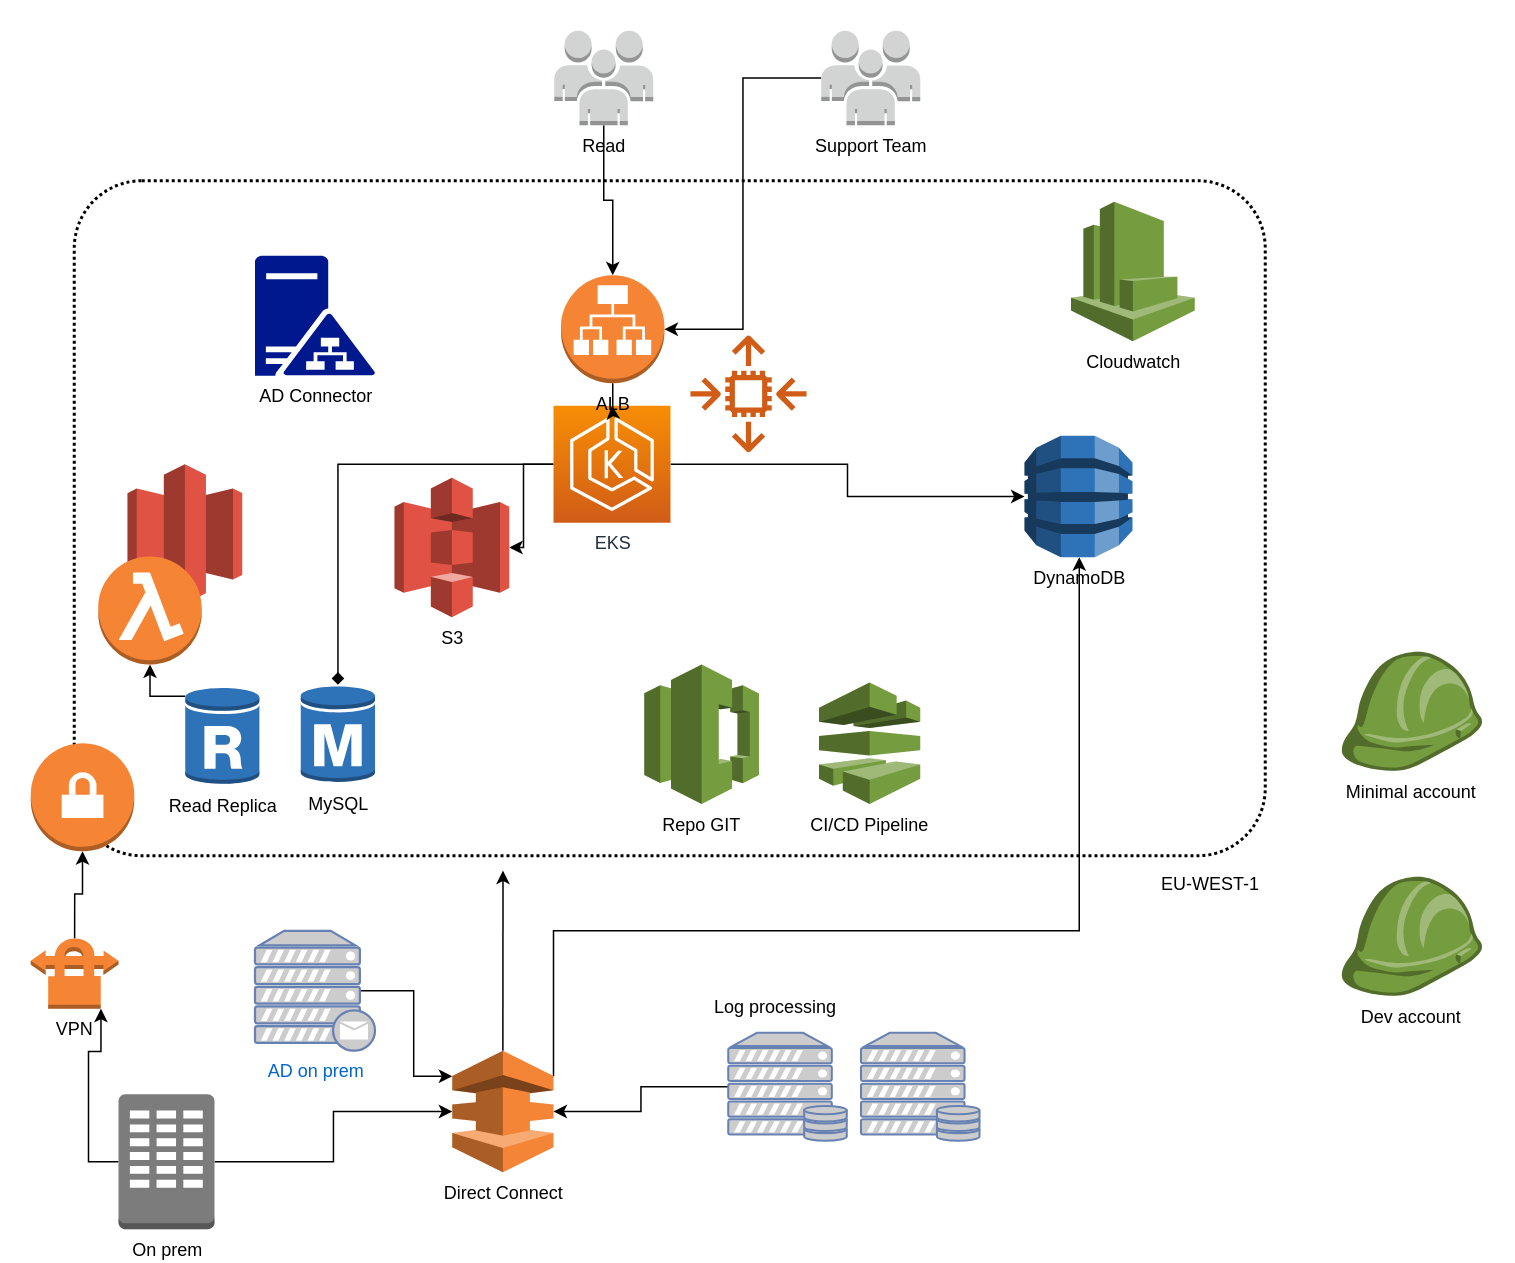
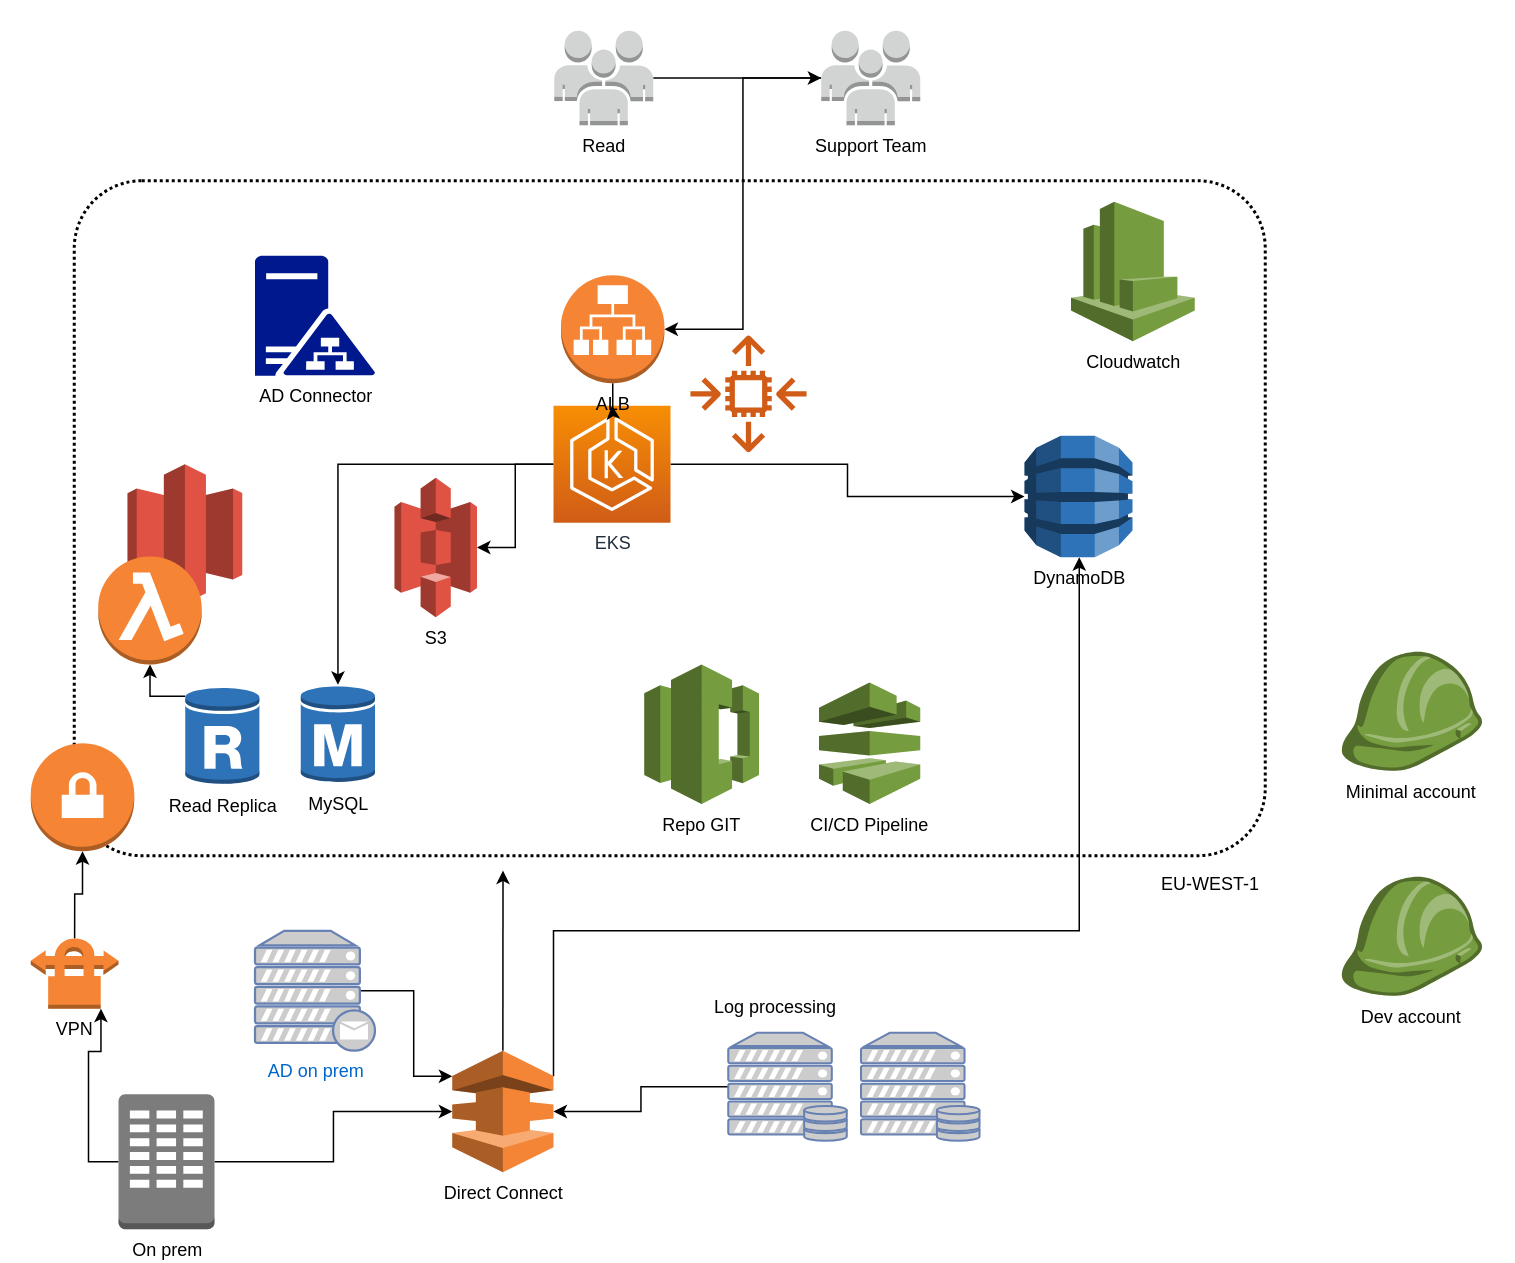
(604, 199) -> (696, 78)
(452, 548) -> (436, 548)
(338, 672) -> (338, 673)
